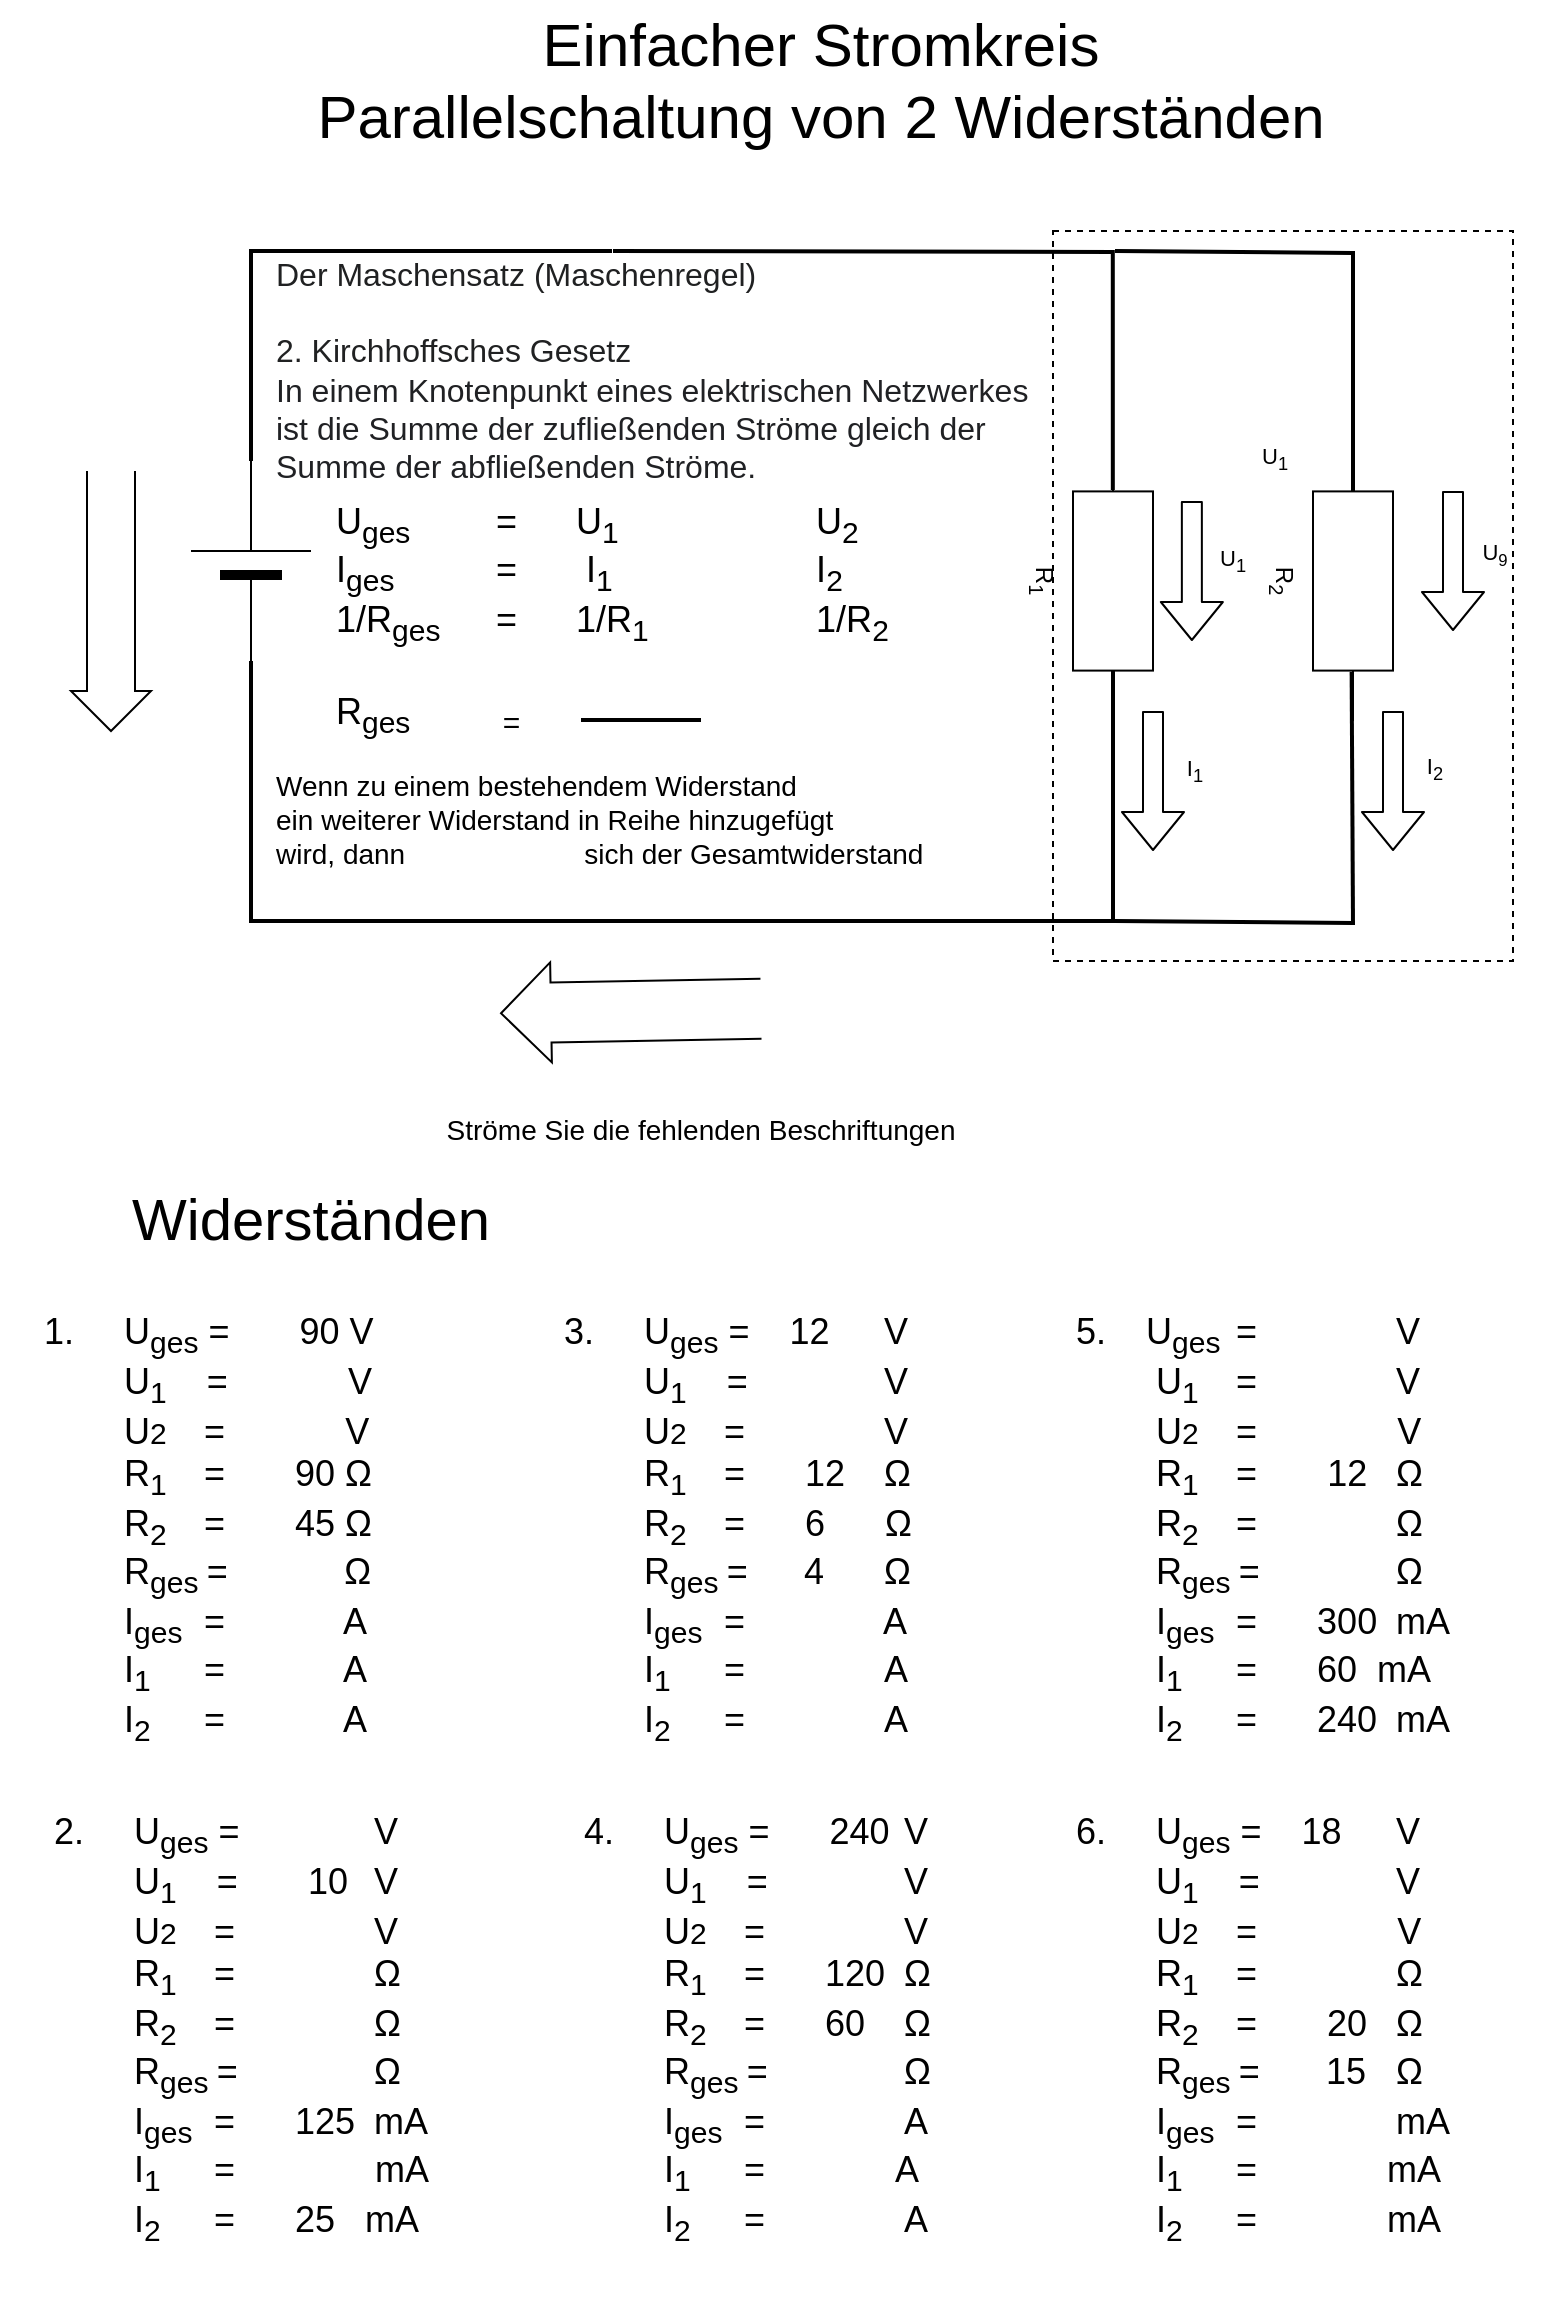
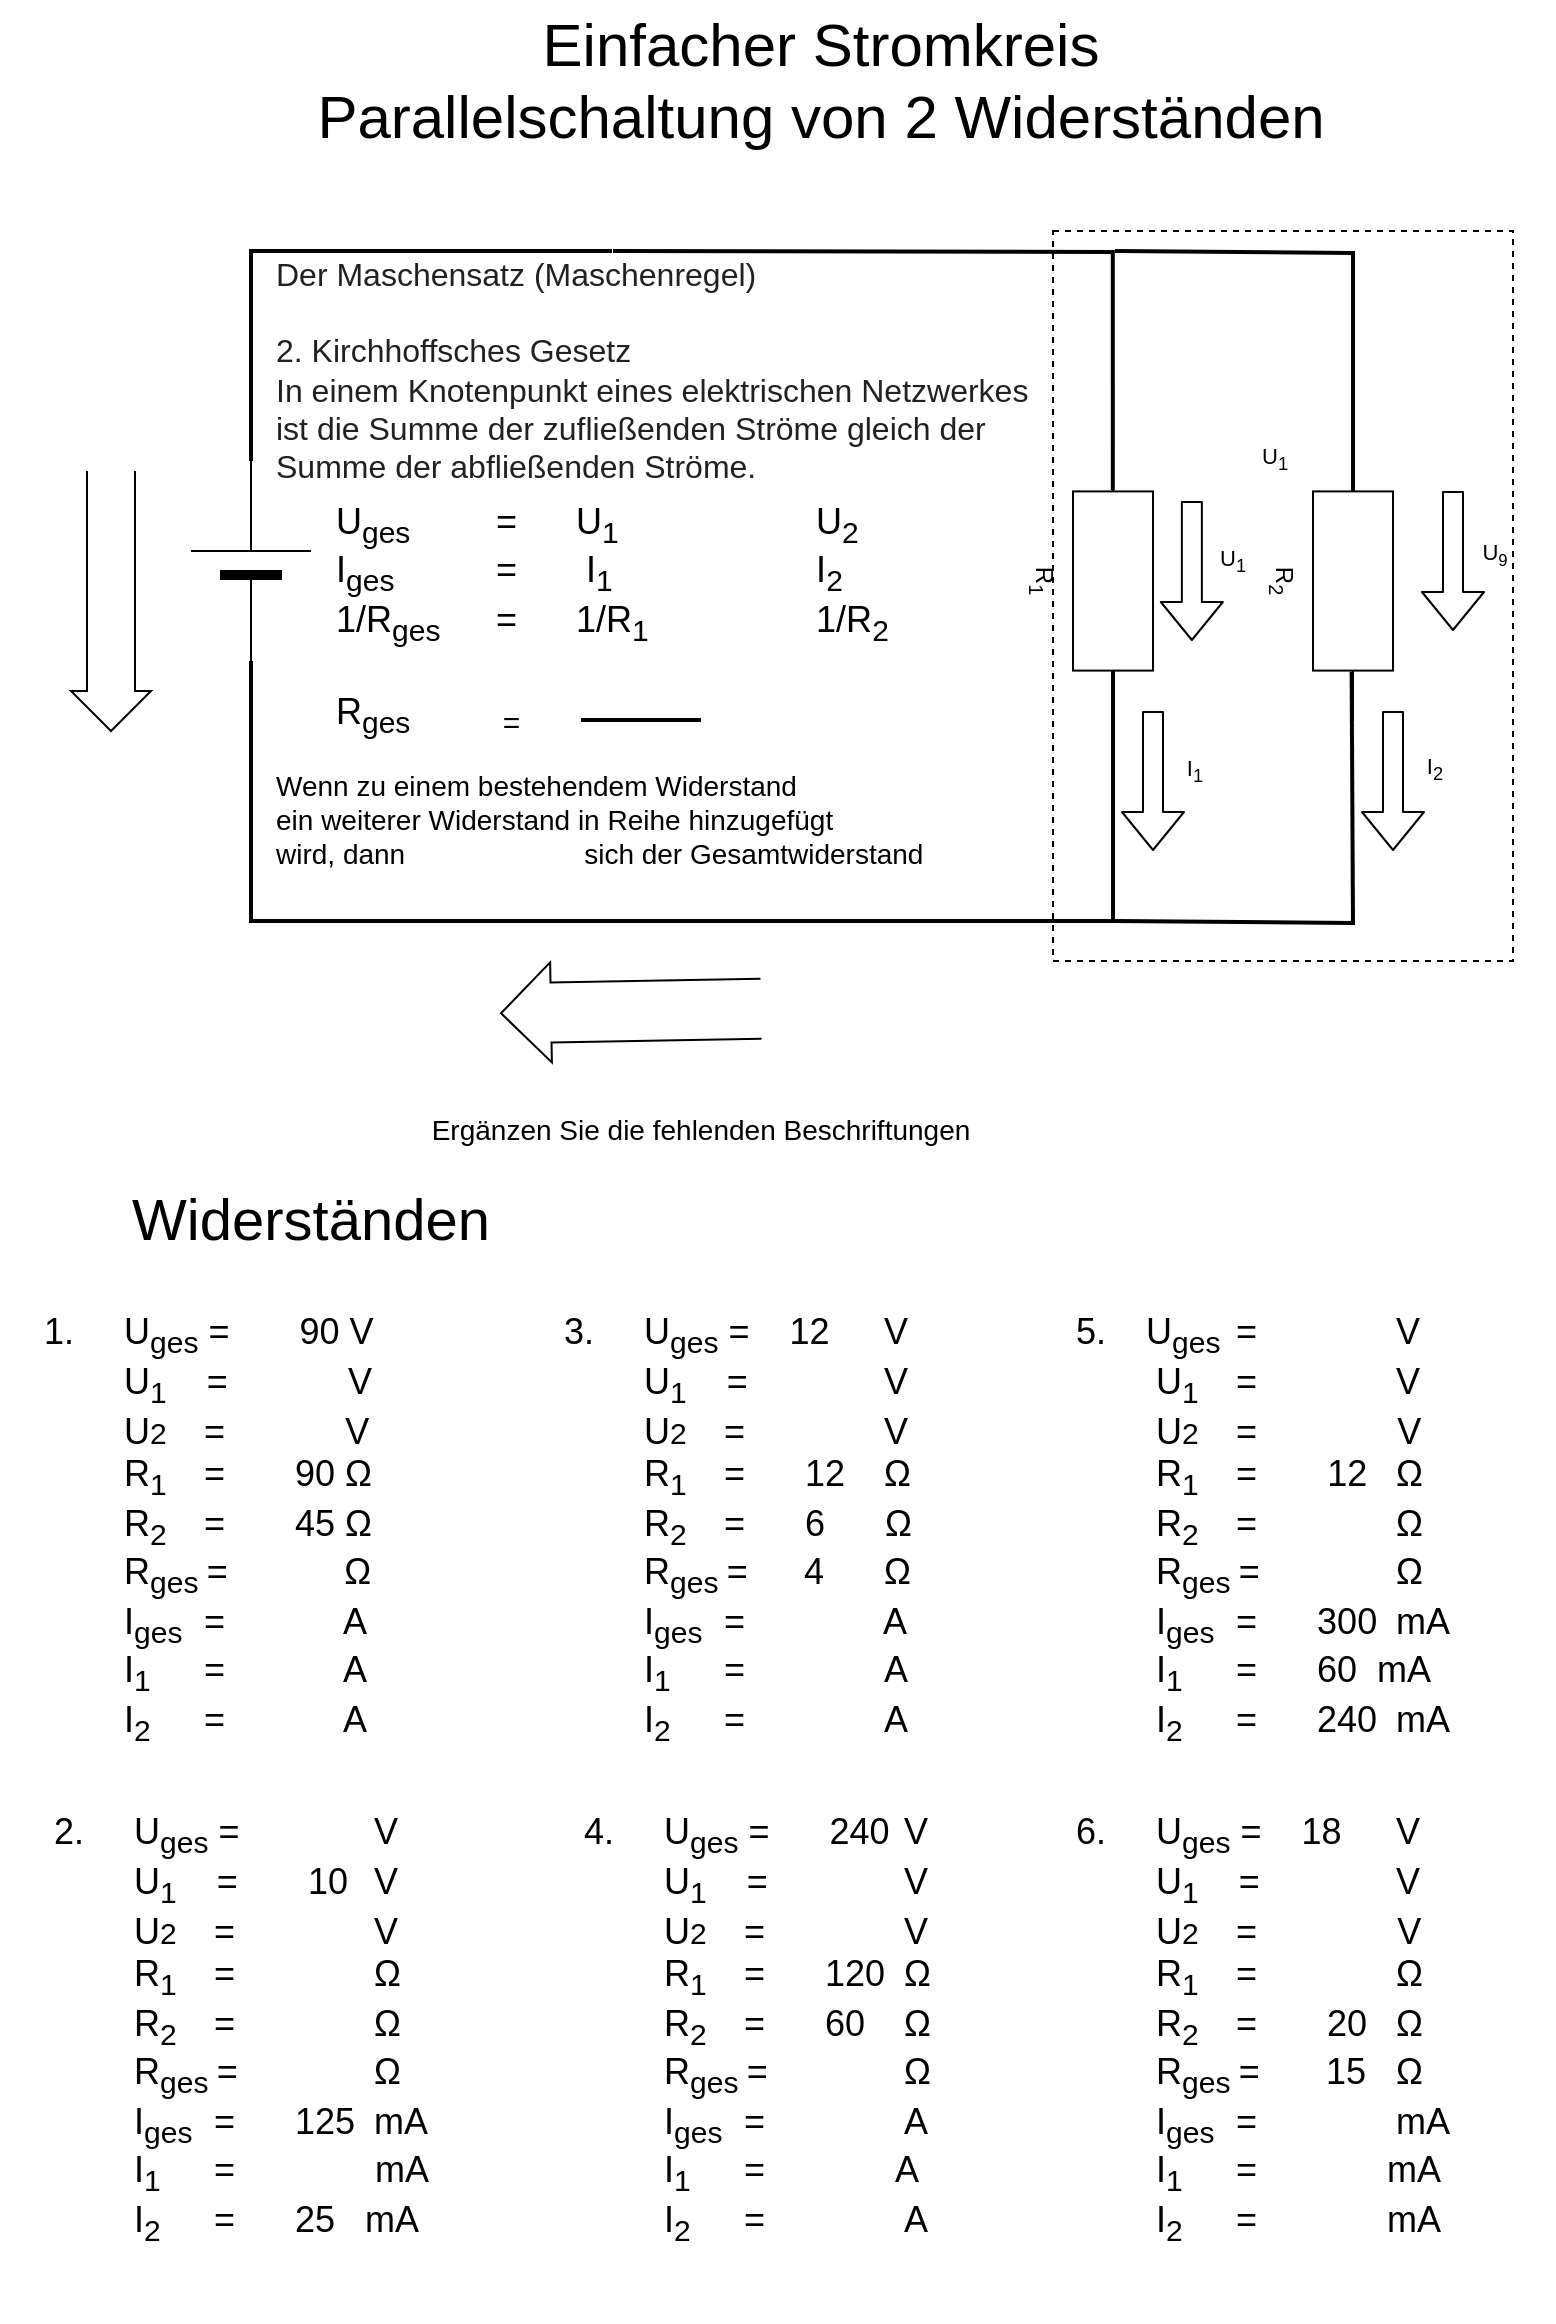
(702, 1131) -> (702, 1131)
